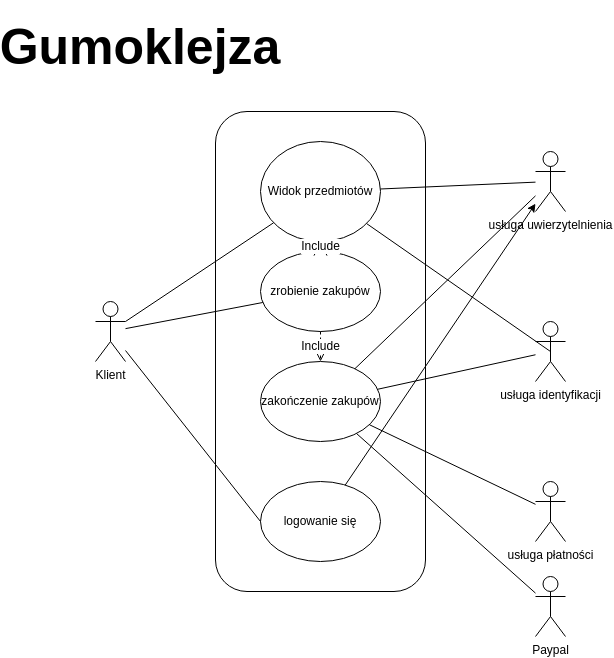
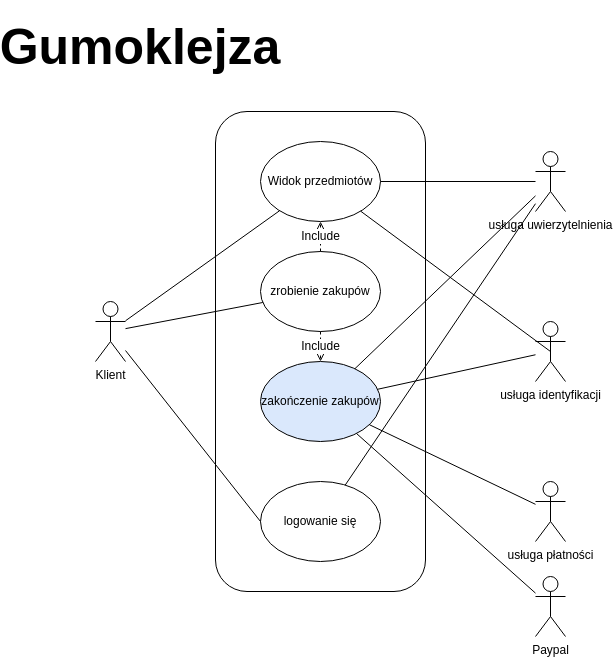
(321, 192) -> (321, 182)
(531, 211) -> (533, 208)
(321, 402) -> (321, 402)
